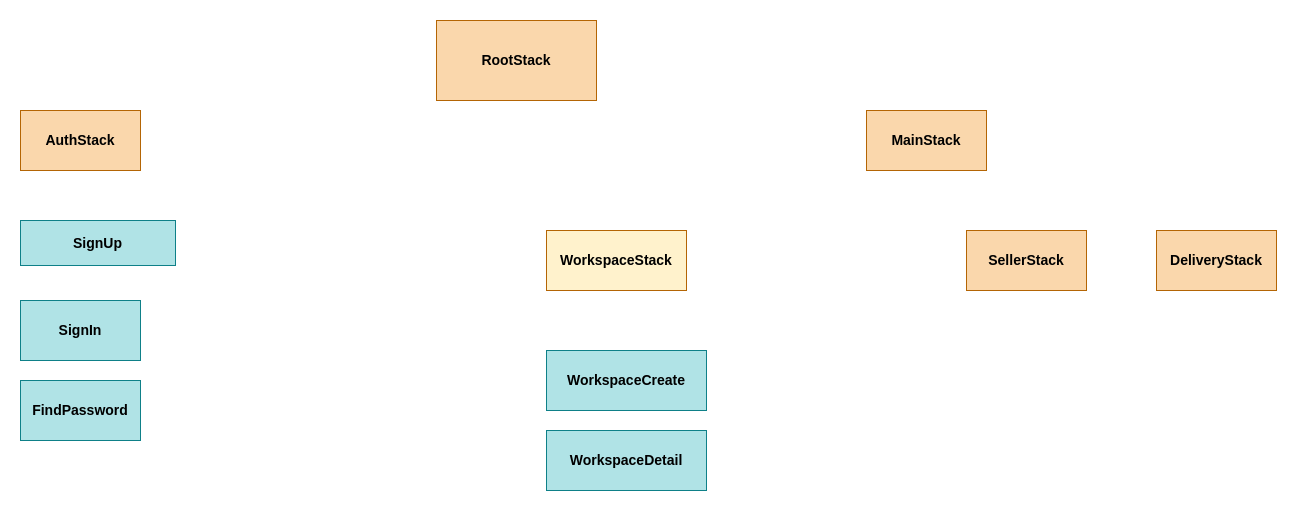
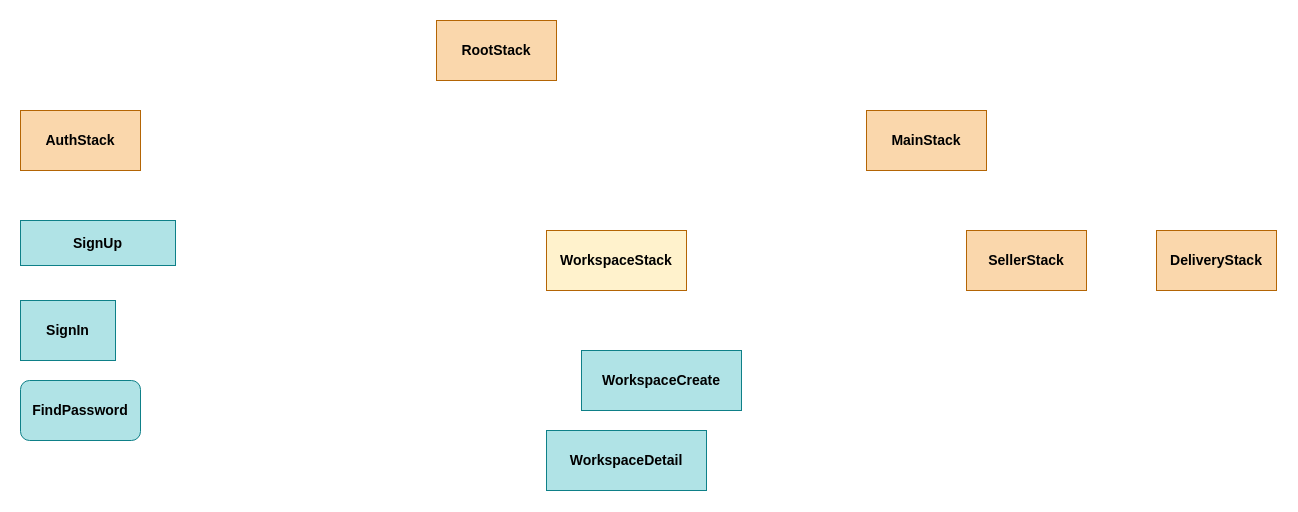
(517, 61) -> (497, 51)
(81, 331) -> (68, 331)
(627, 381) -> (662, 381)
(81, 411) -> (81, 411)
